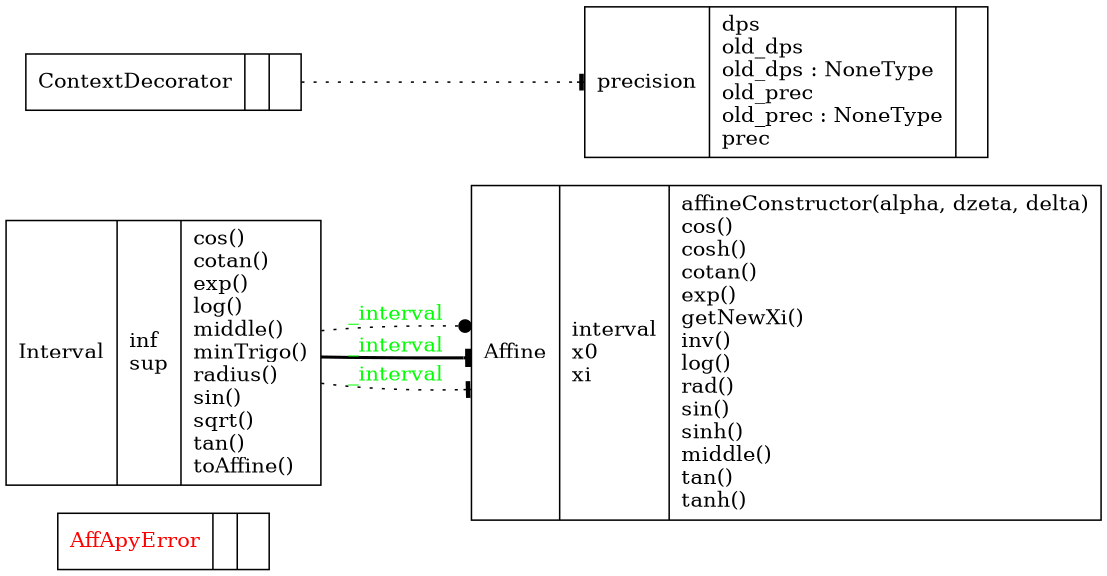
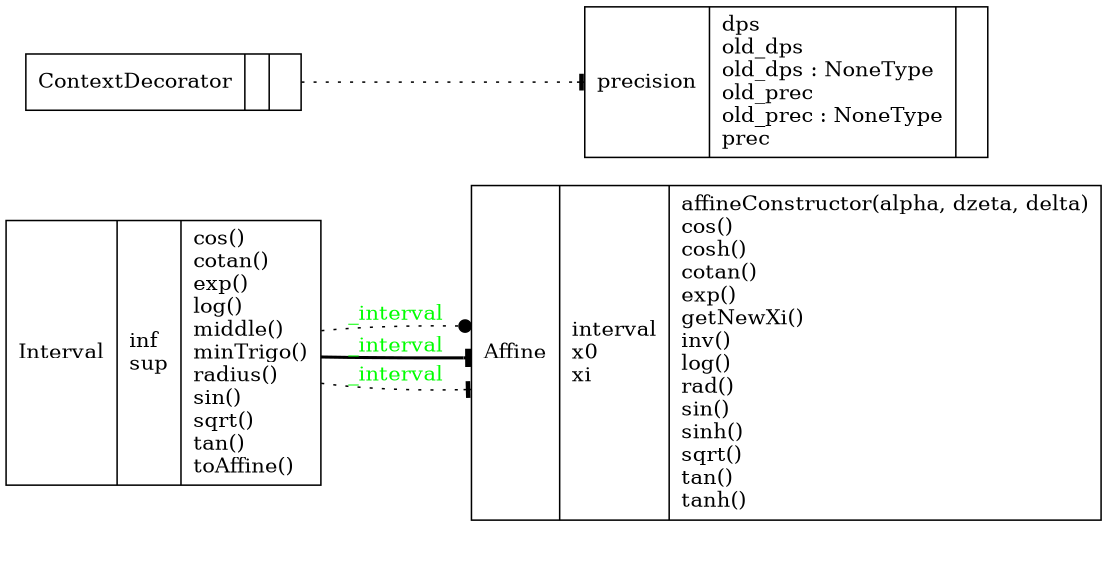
(727, 455) -> (712, 455)
(163, 541) -> none
